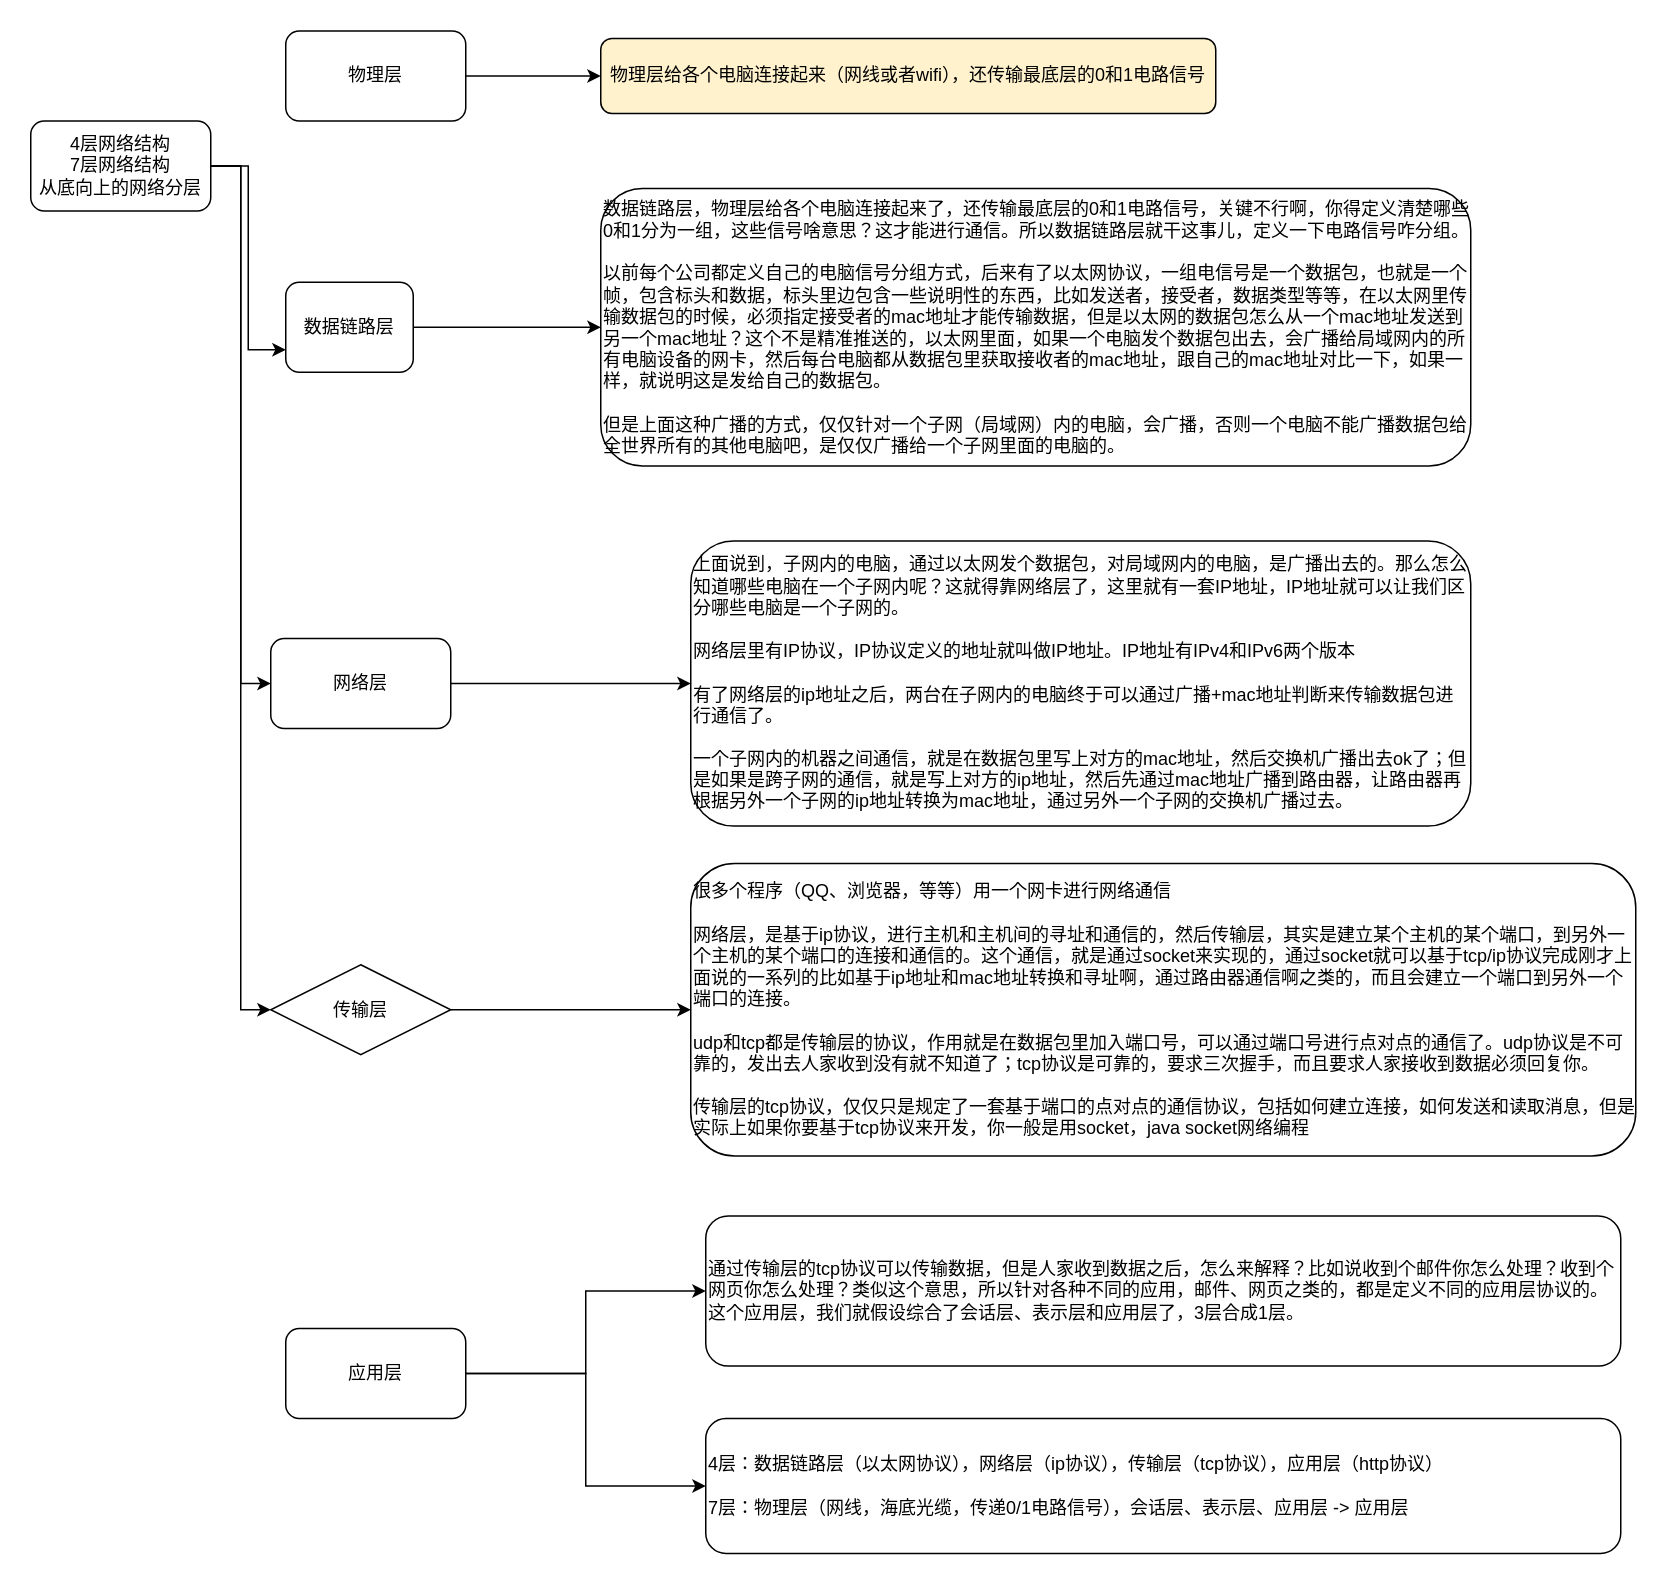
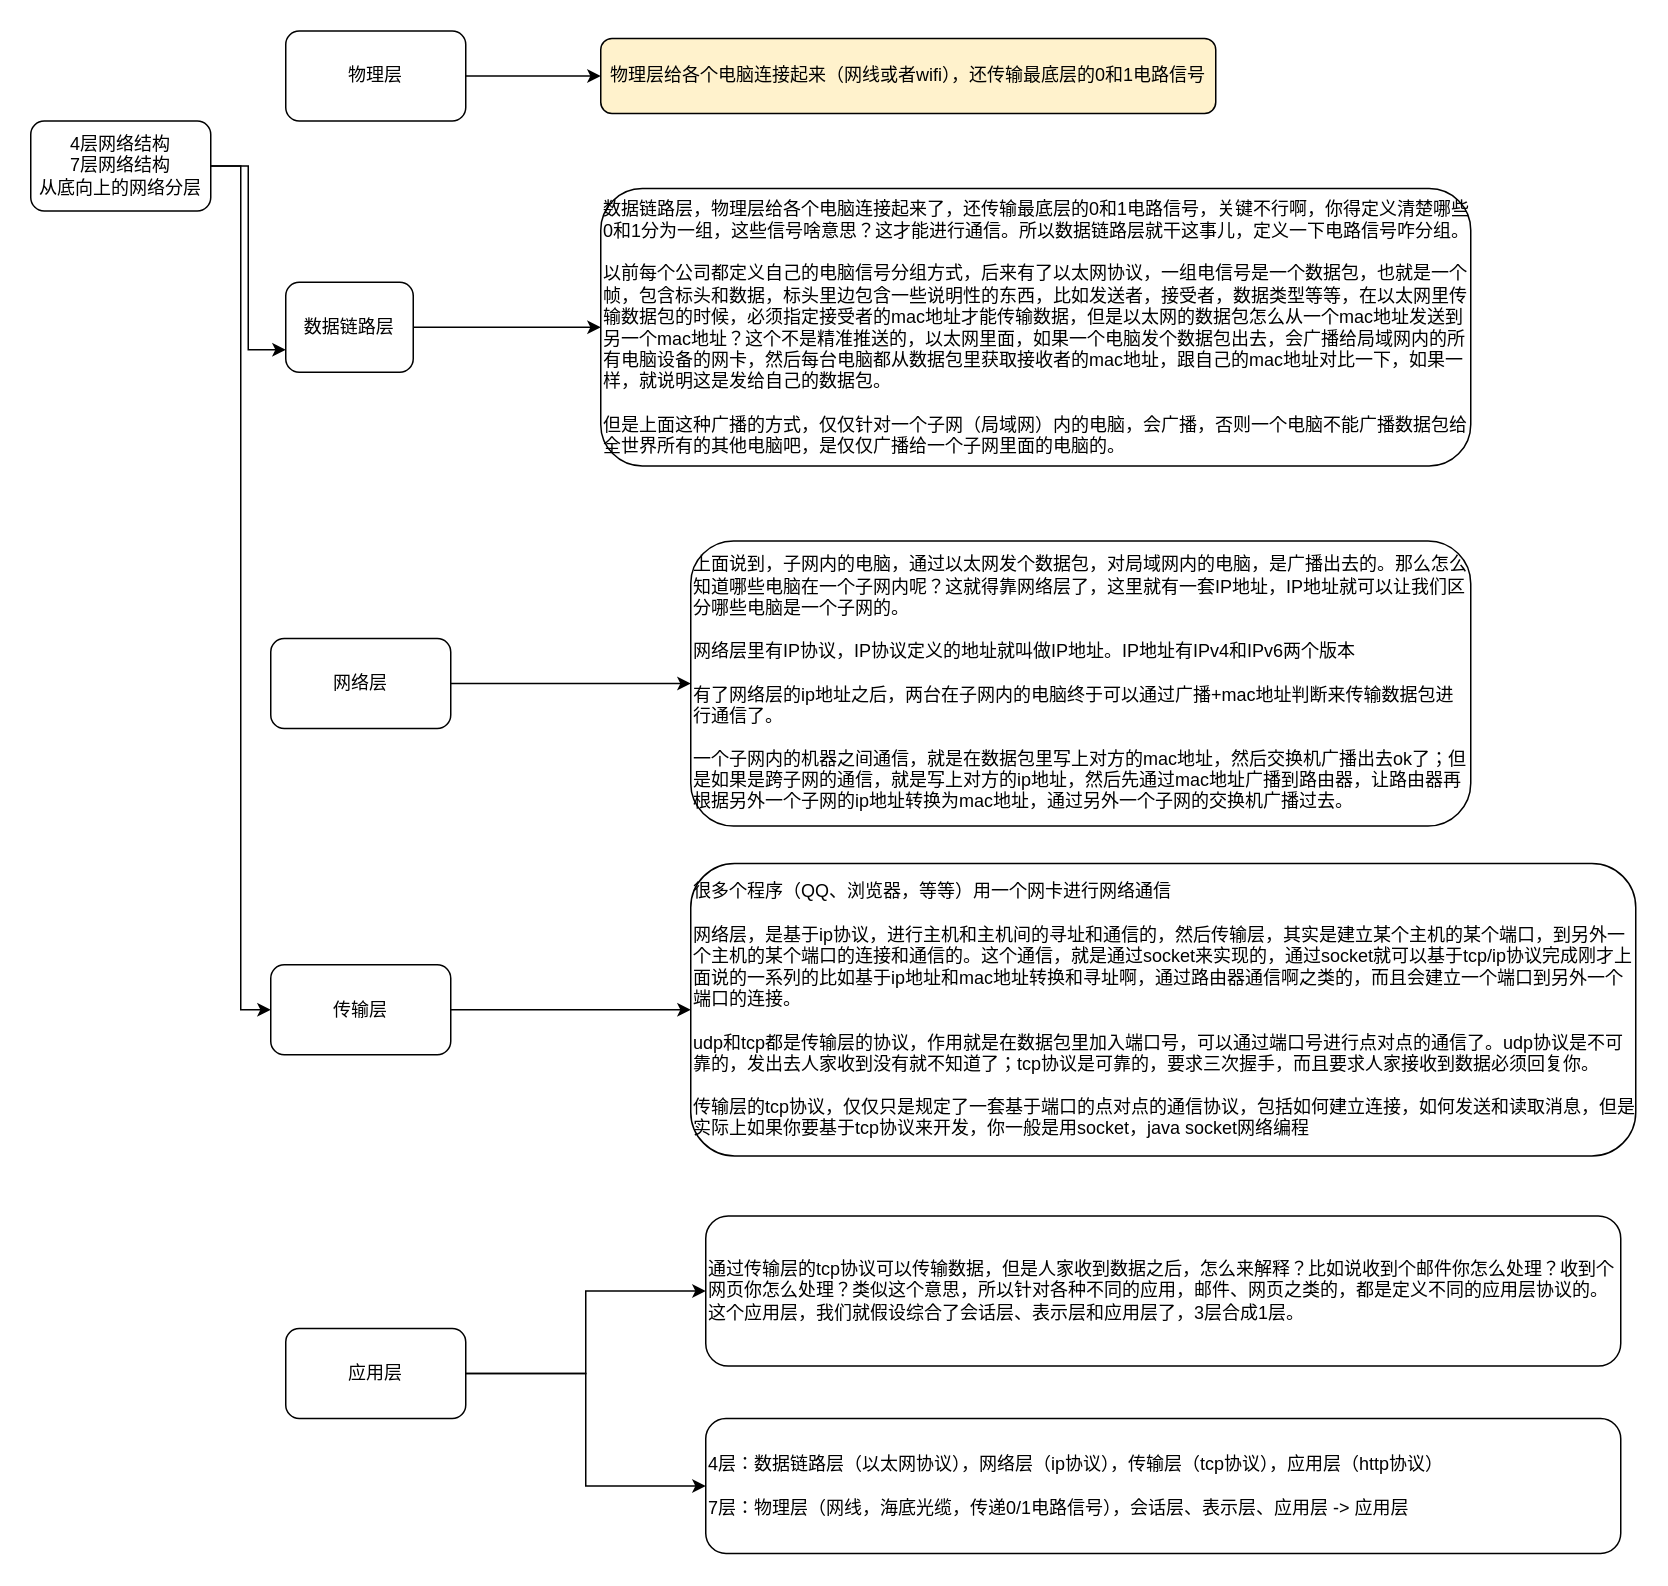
(252, 683) -> none
(361, 1010) -> (361, 1010)
